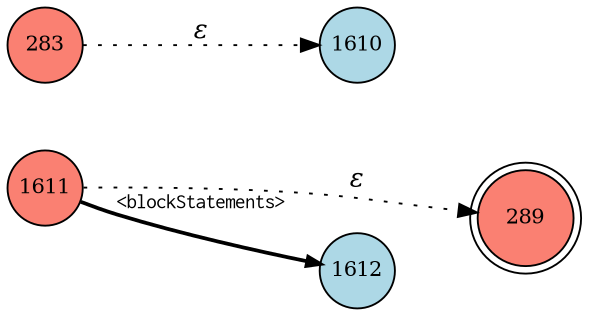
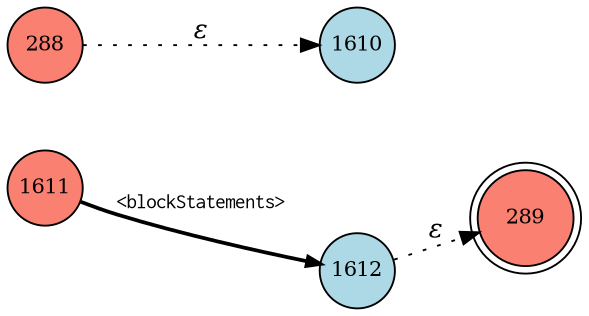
(45, 45) -> (45, 45)
(271, 191) -> (428, 249)
